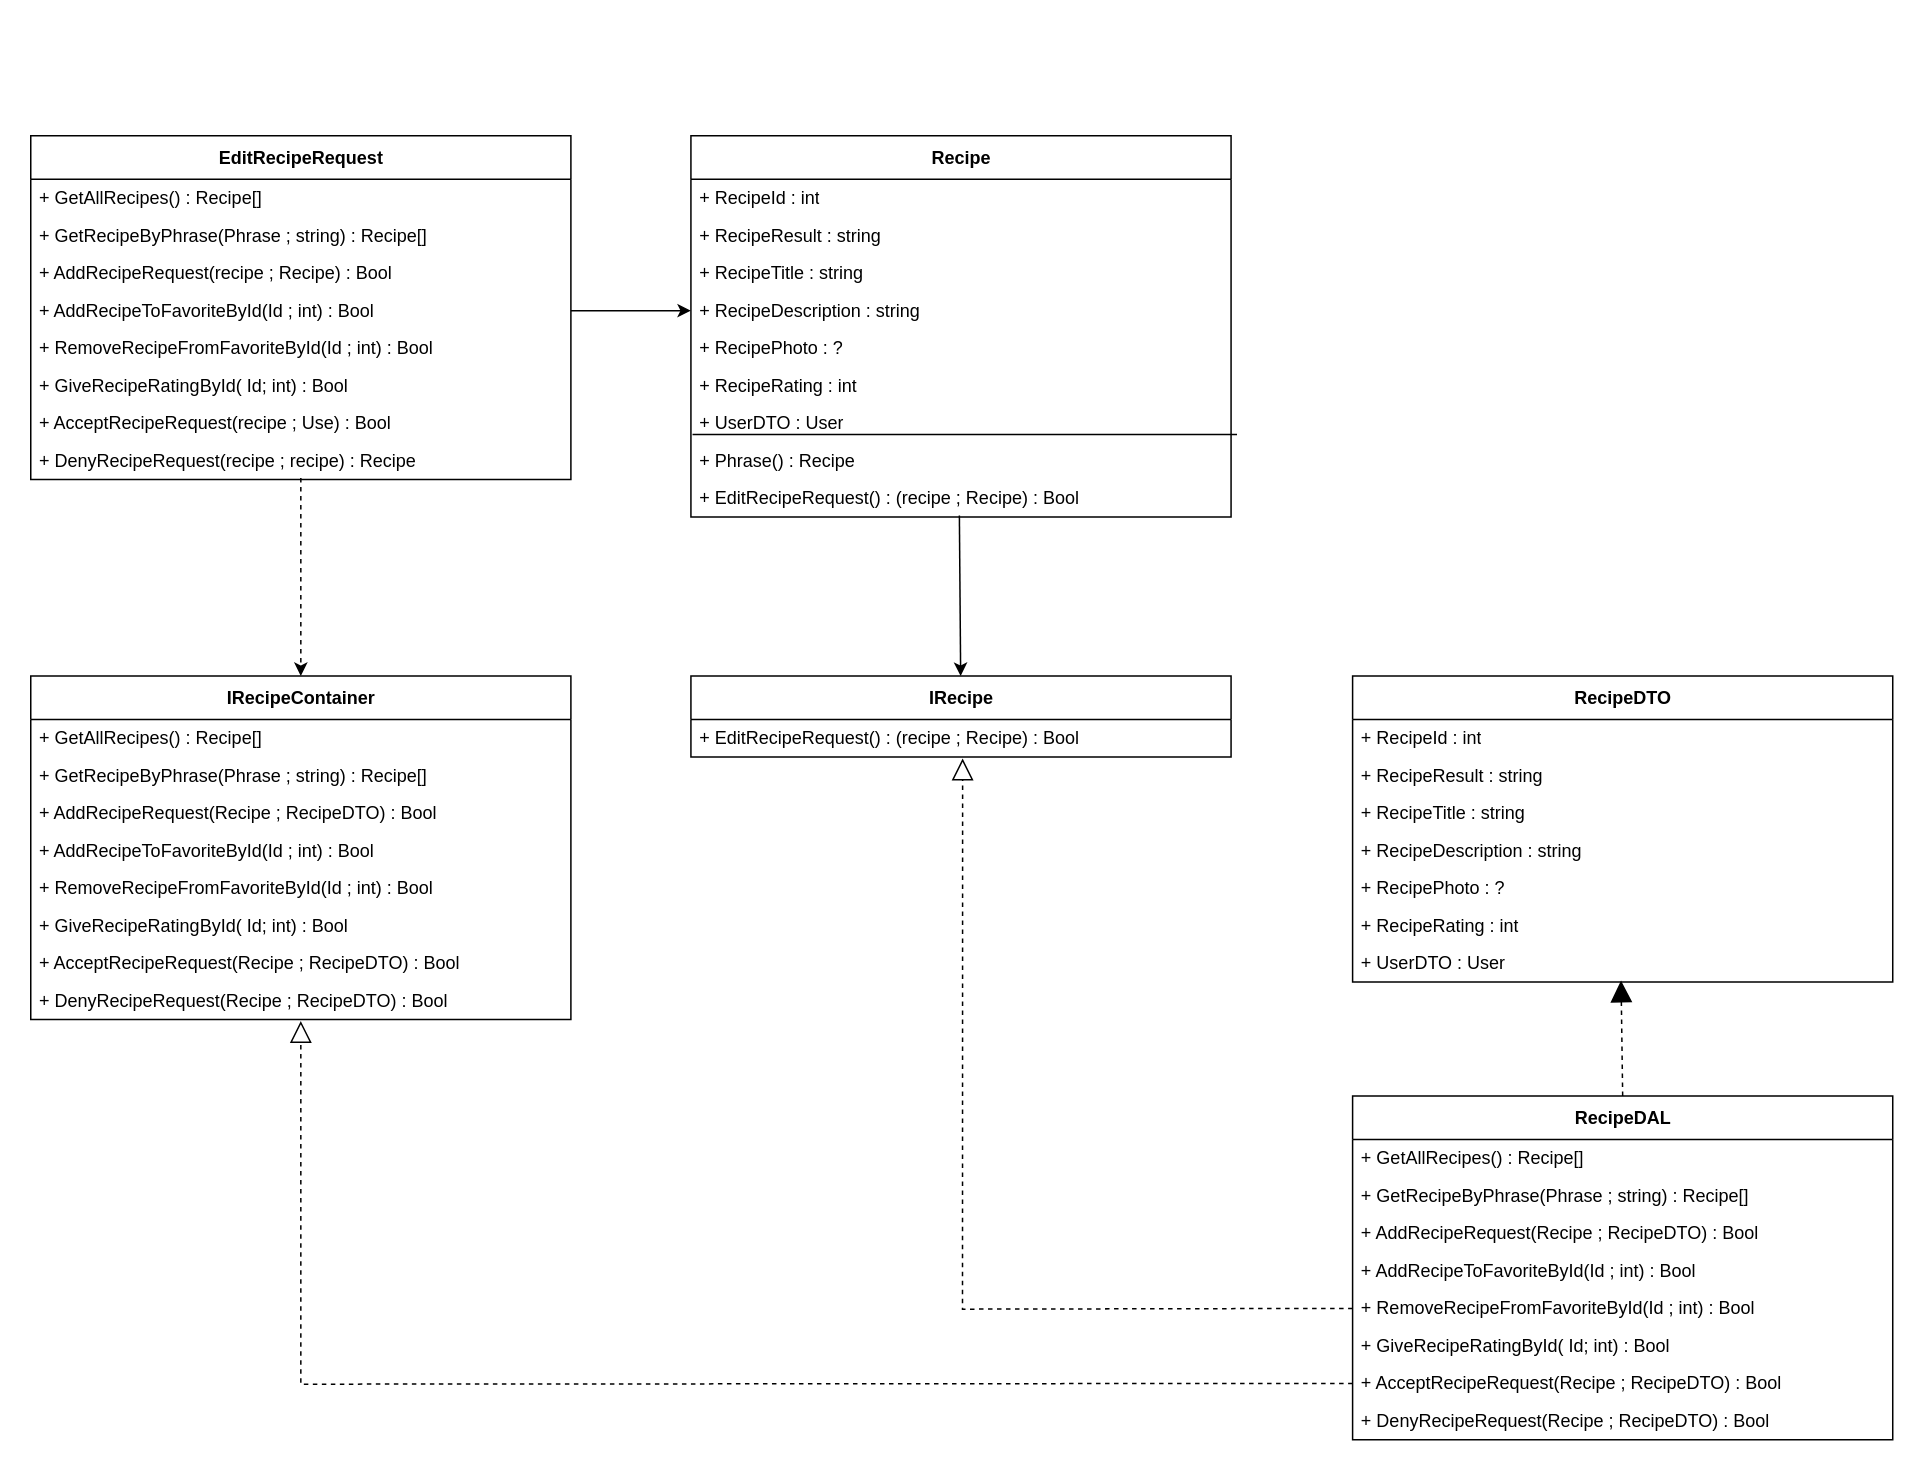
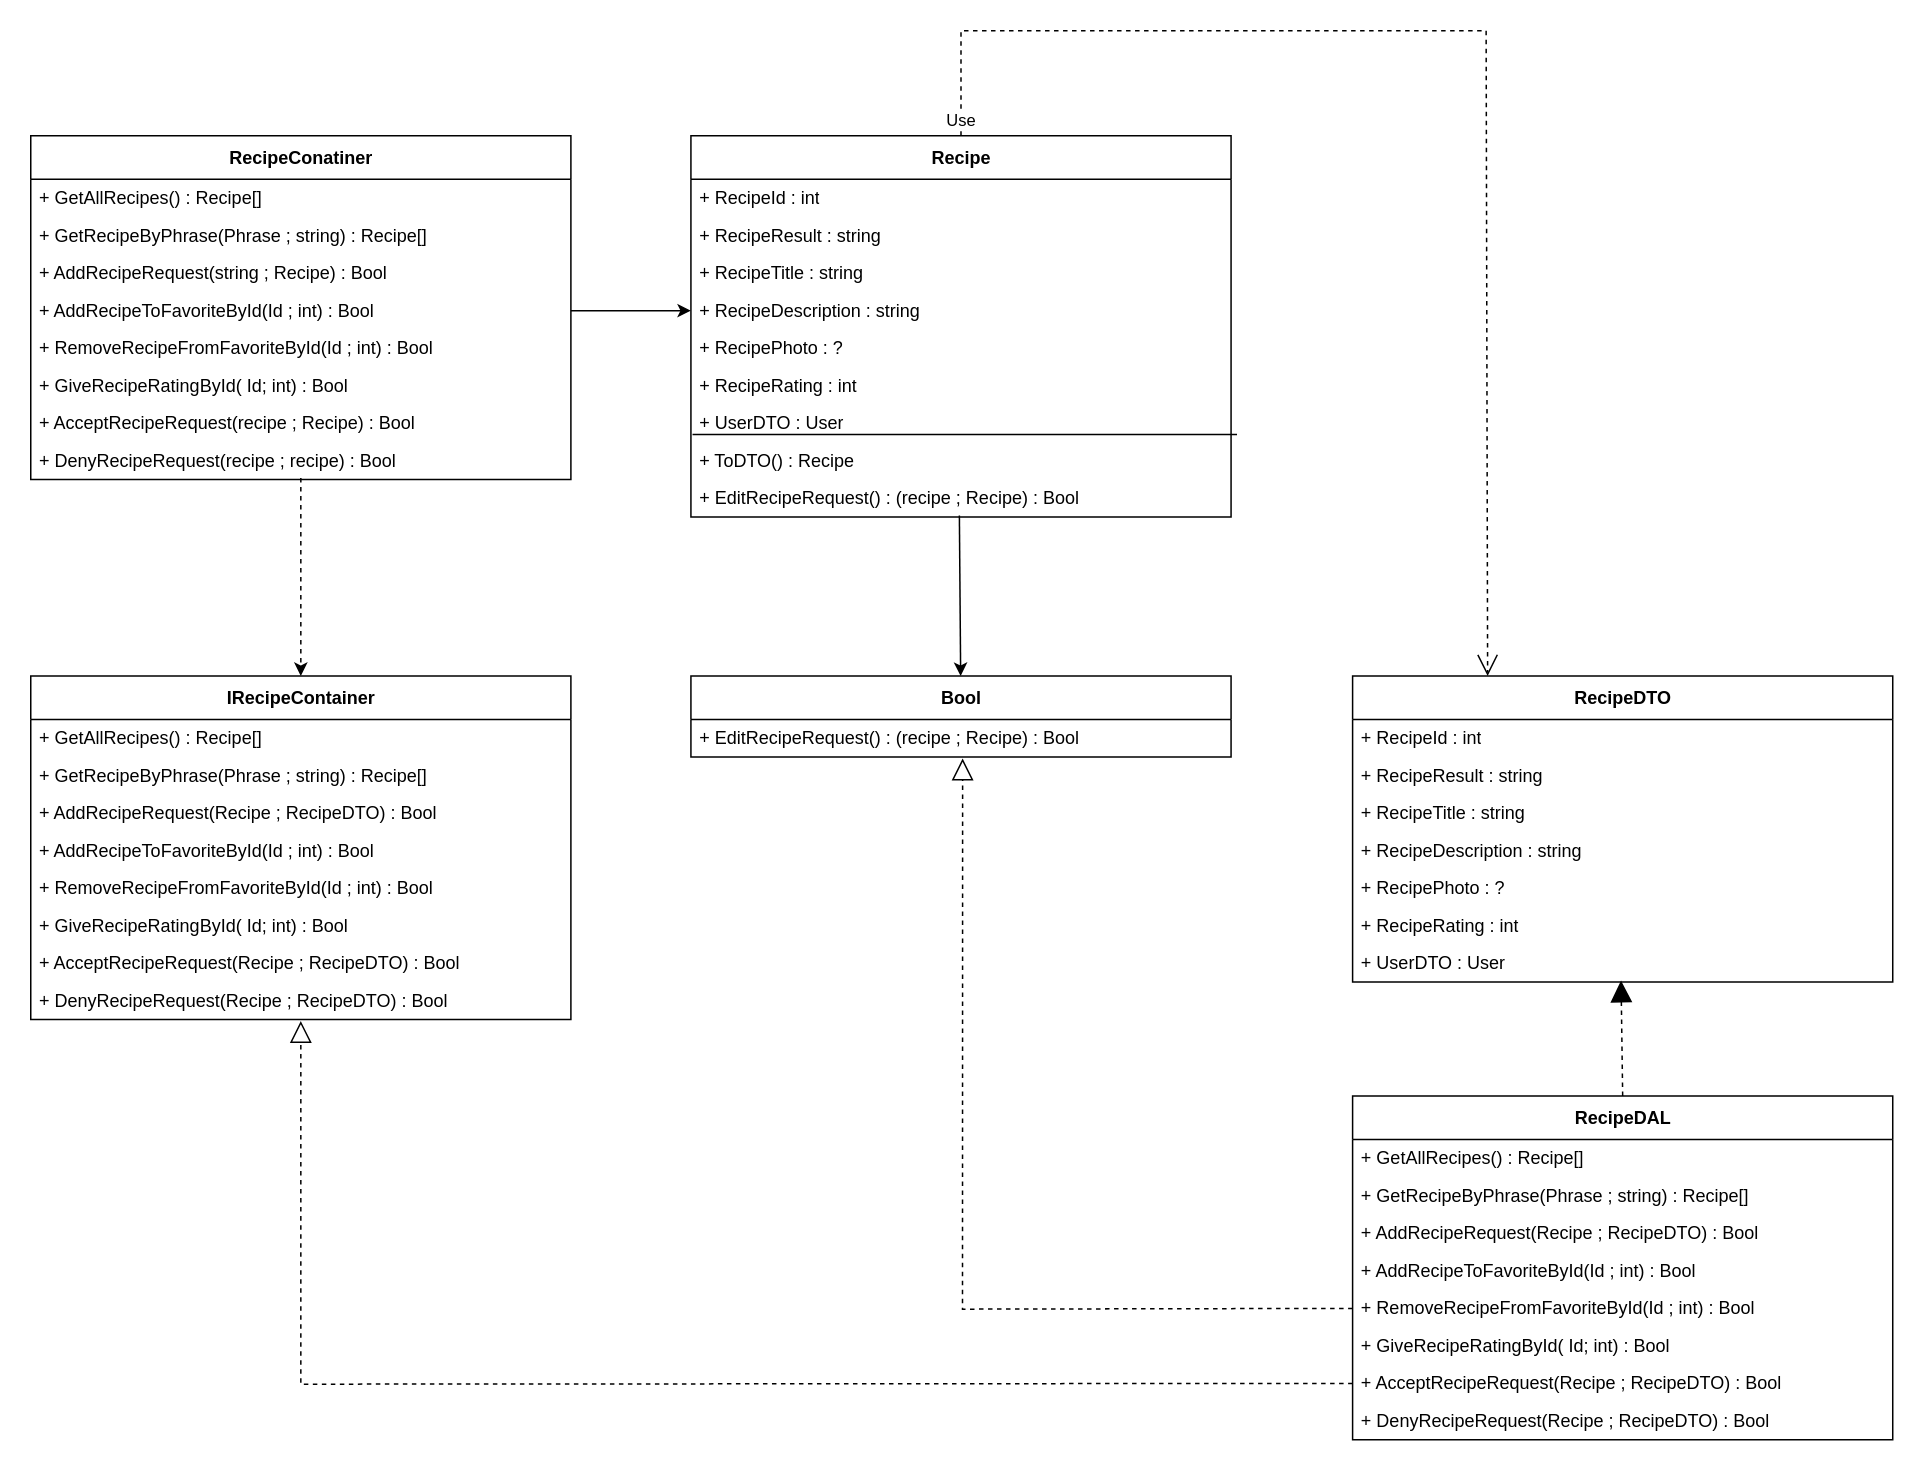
none -> (1486, 36)
(302, 158) -> (302, 158)
(226, 274) -> (226, 274)
(228, 424) -> (241, 424)
(241, 461) -> (231, 461)
(784, 461) -> (779, 461)
(962, 698) -> (962, 698)
